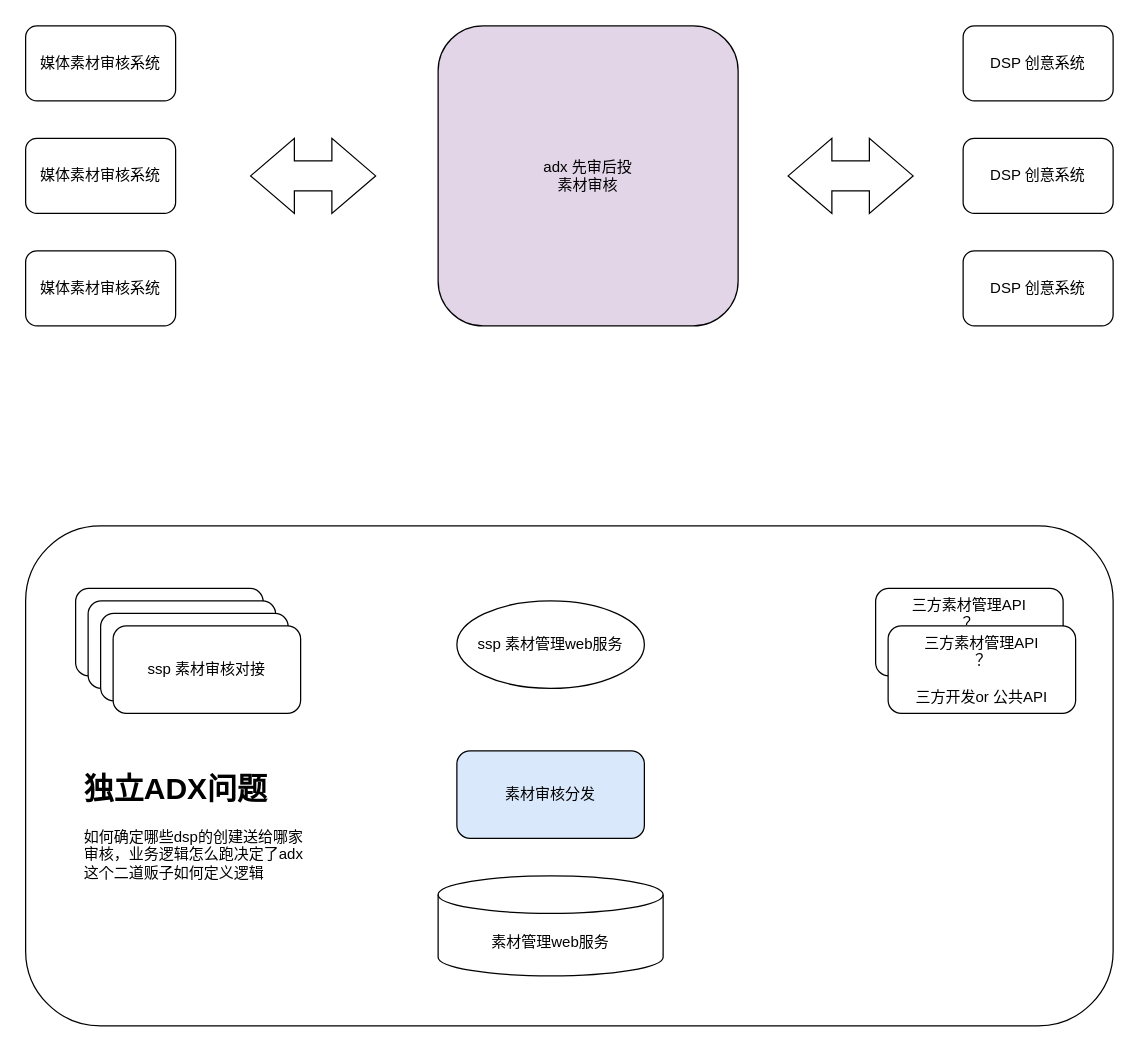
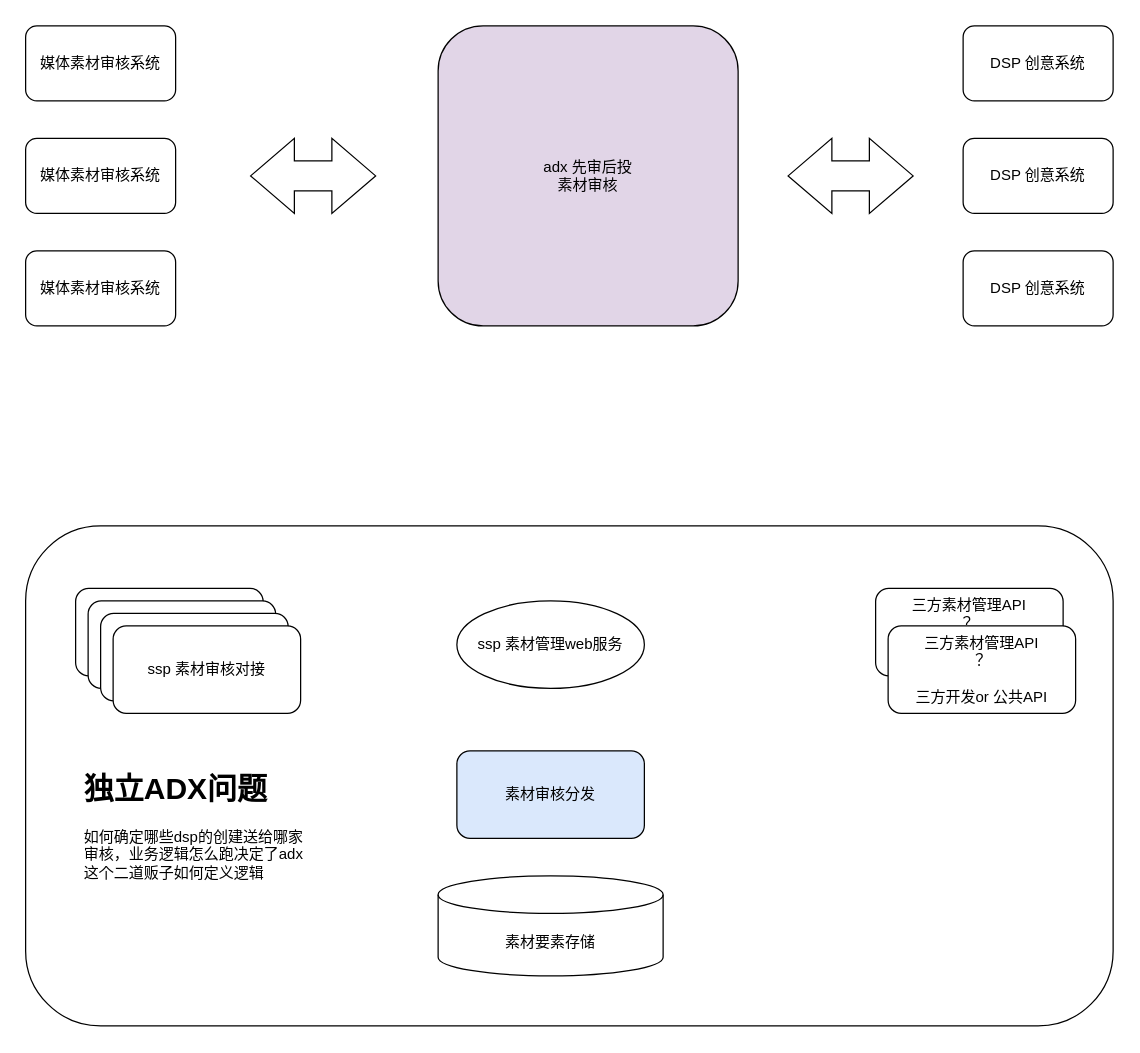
(551, 942) -> (551, 942)
